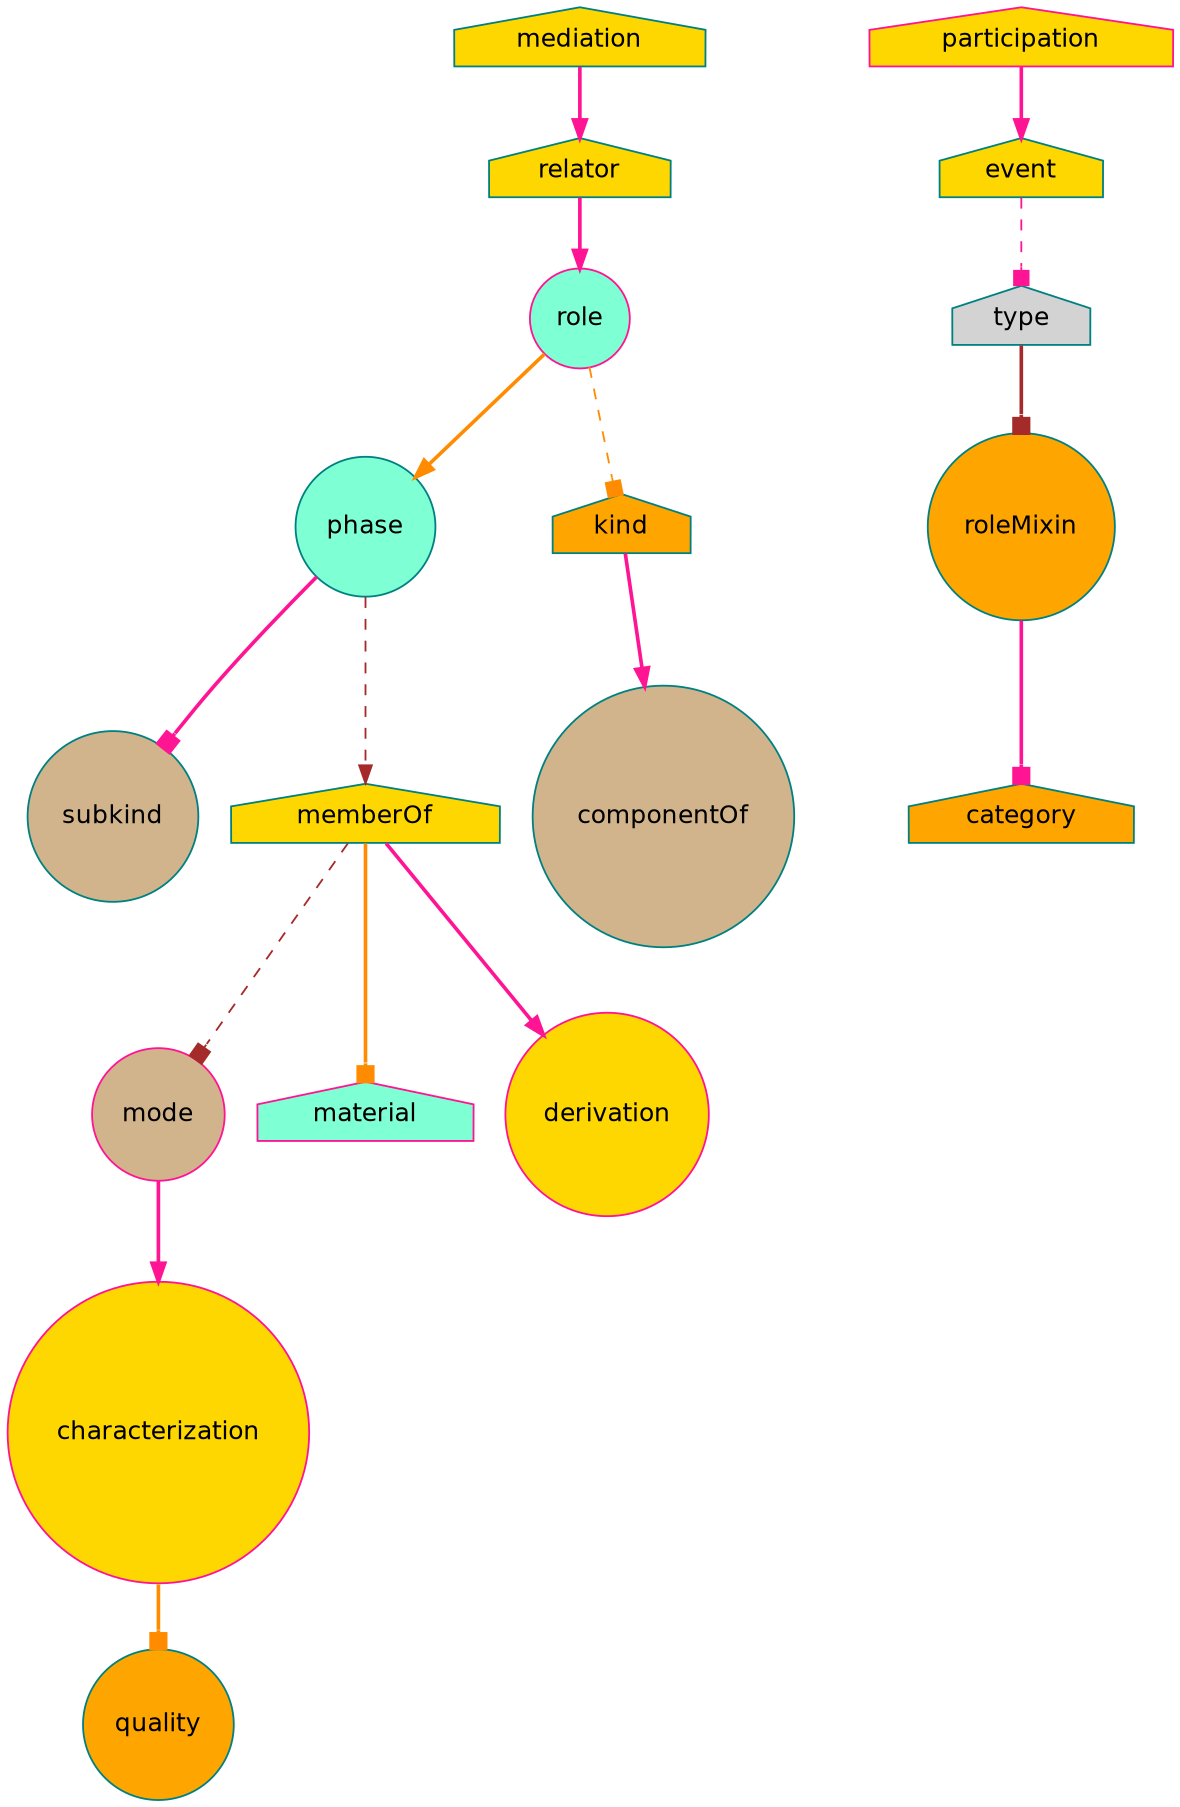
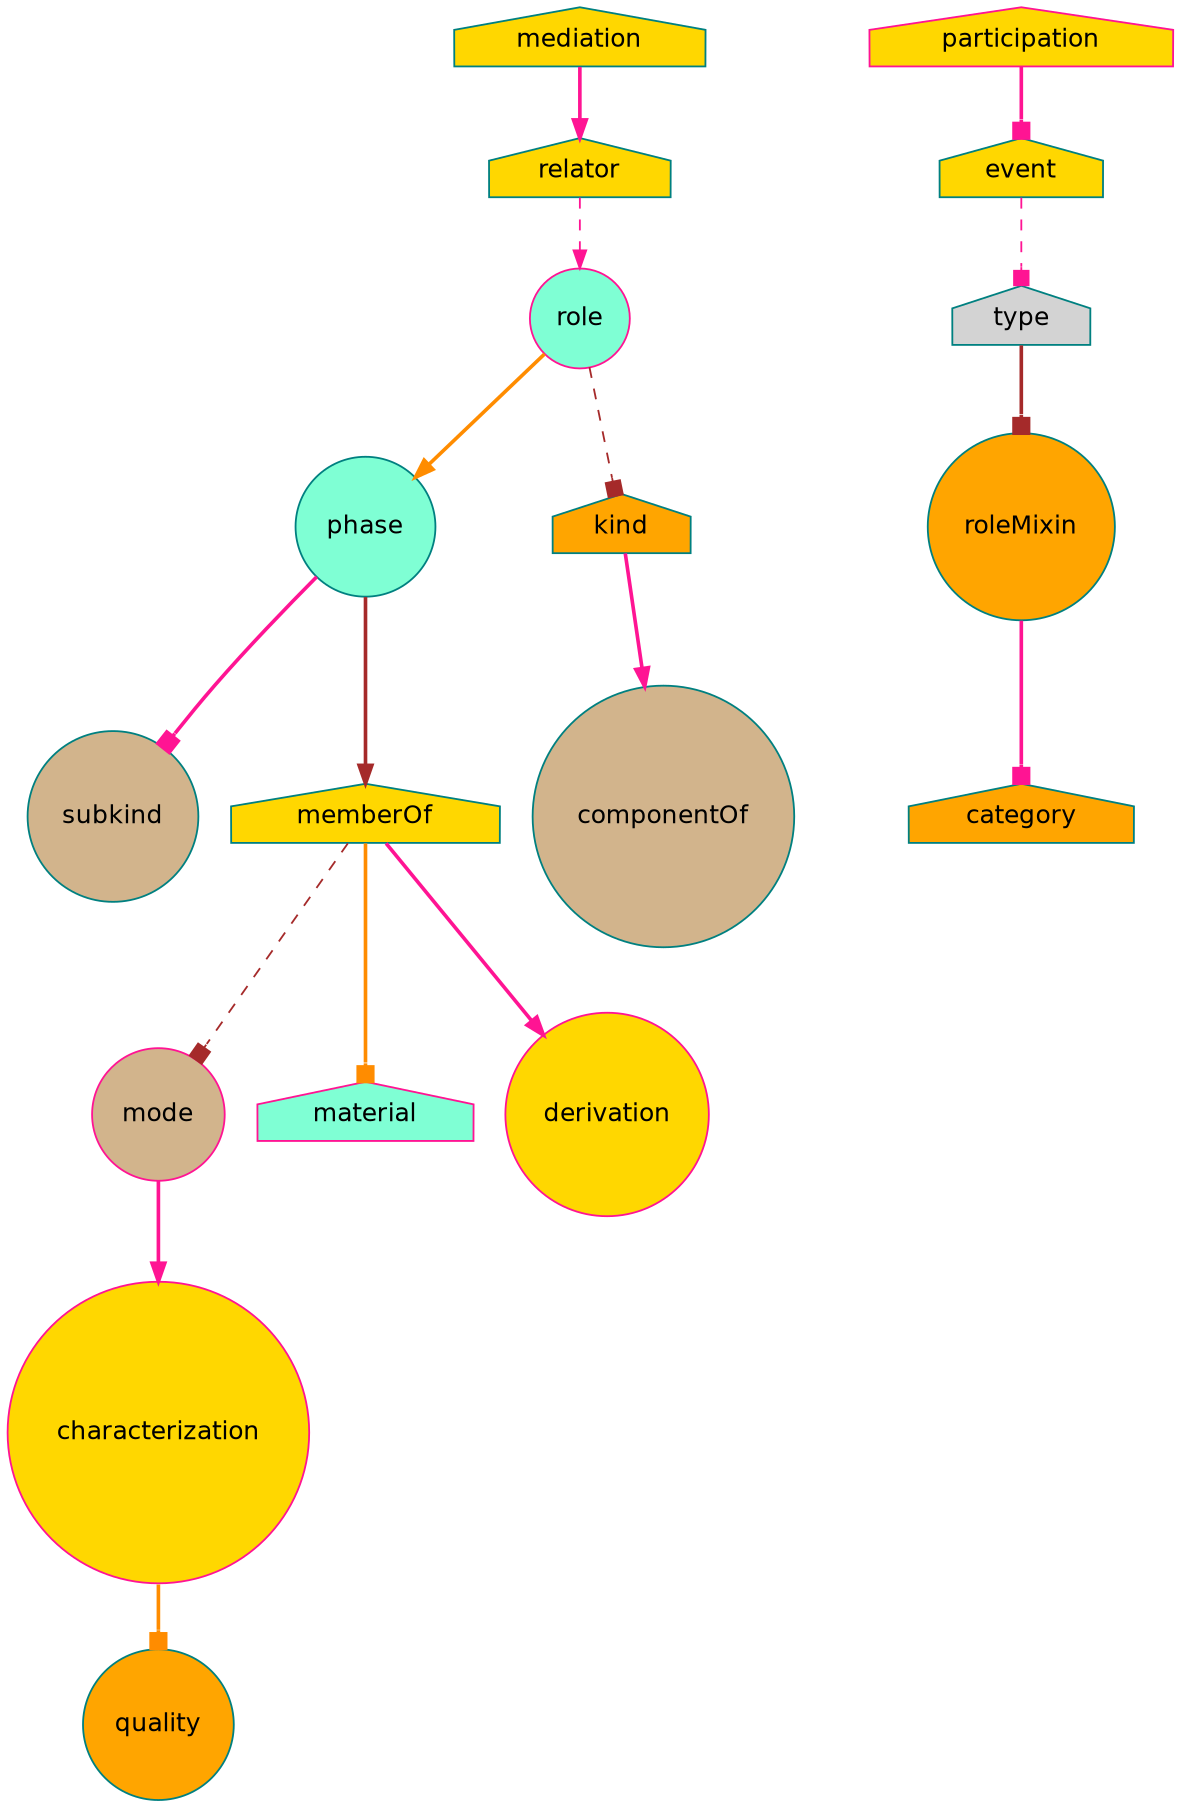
(1021, 93) -> (1021, 93)
(580, 224) -> (580, 224)
(601, 423) -> (601, 423)
(365, 681) -> (365, 681)
